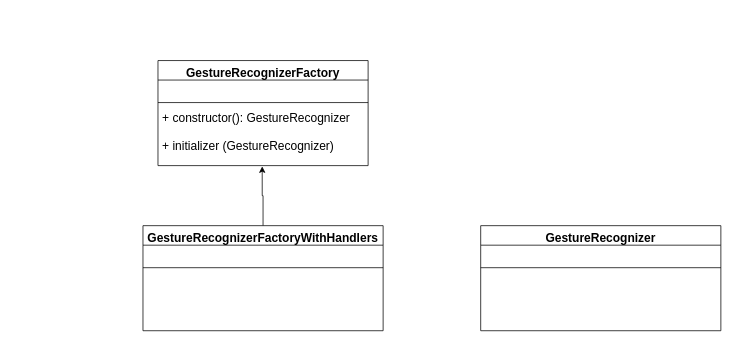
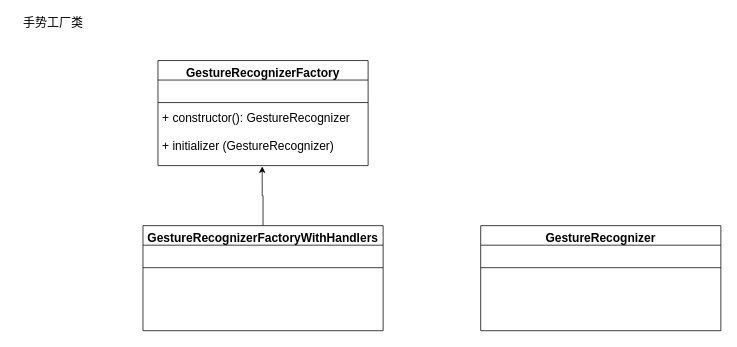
none -> (53, 23)
